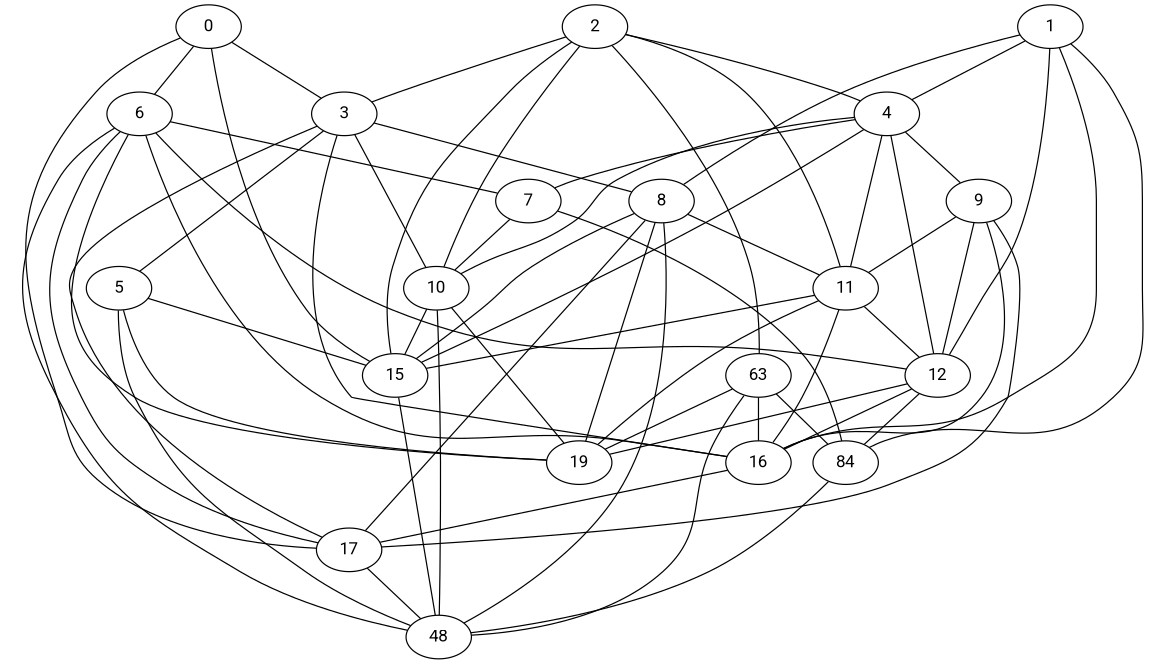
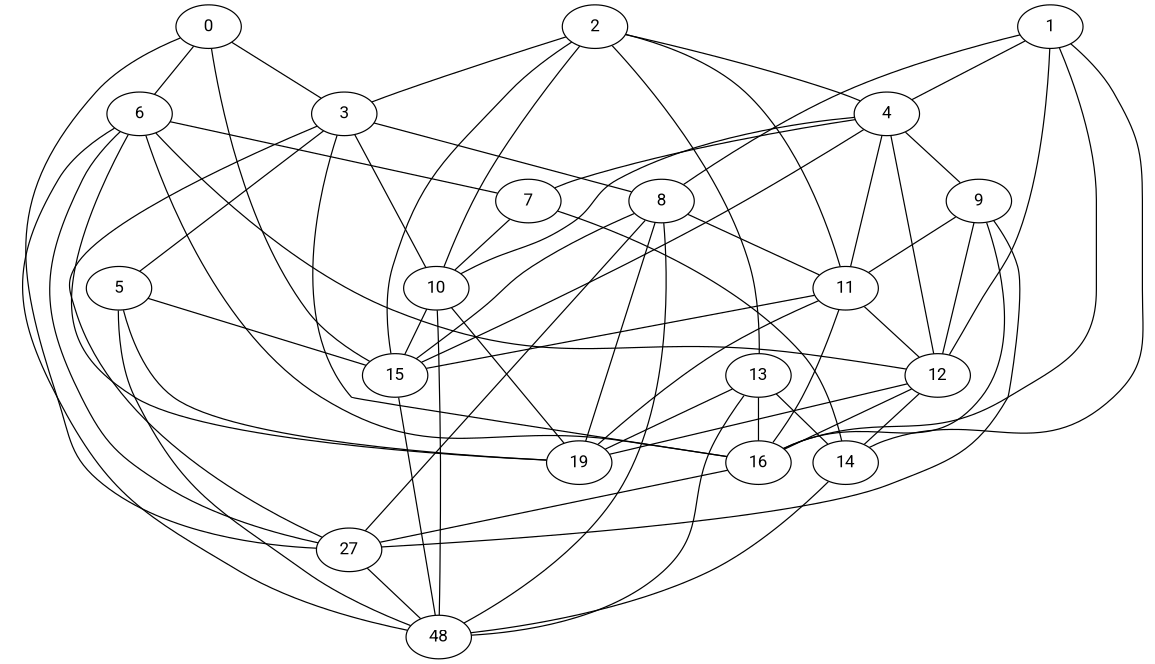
(758, 375) -> (758, 375)
(846, 463) -> (846, 463)
(349, 550) -> (349, 550)
